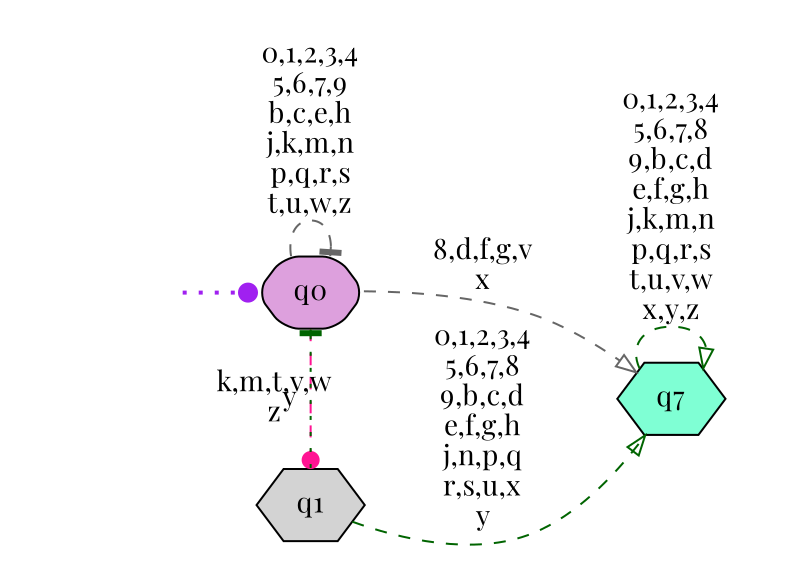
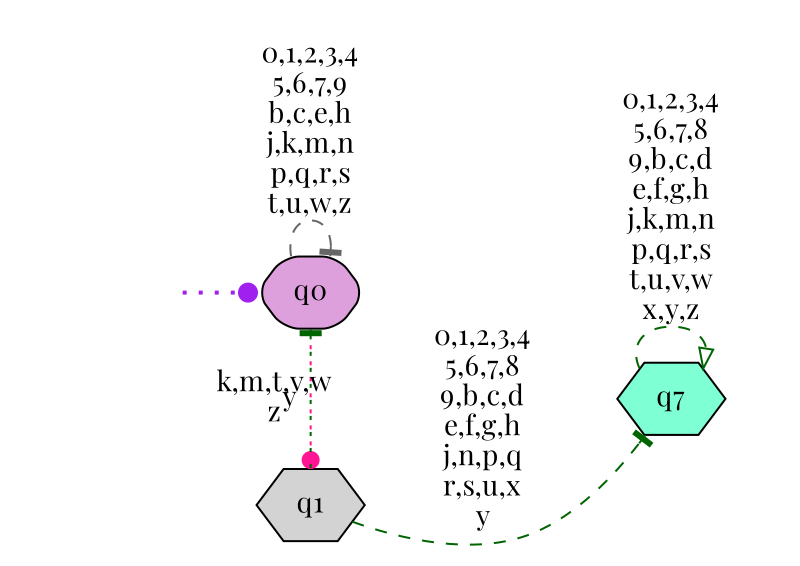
(498, 305) -> none
(311, 391) -> (311, 391)
(512, 540) -> (512, 540)
